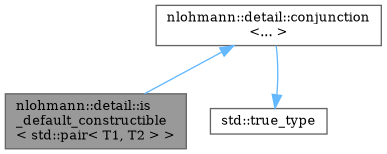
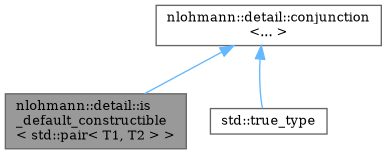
(278, 70) -> (260, 84)
